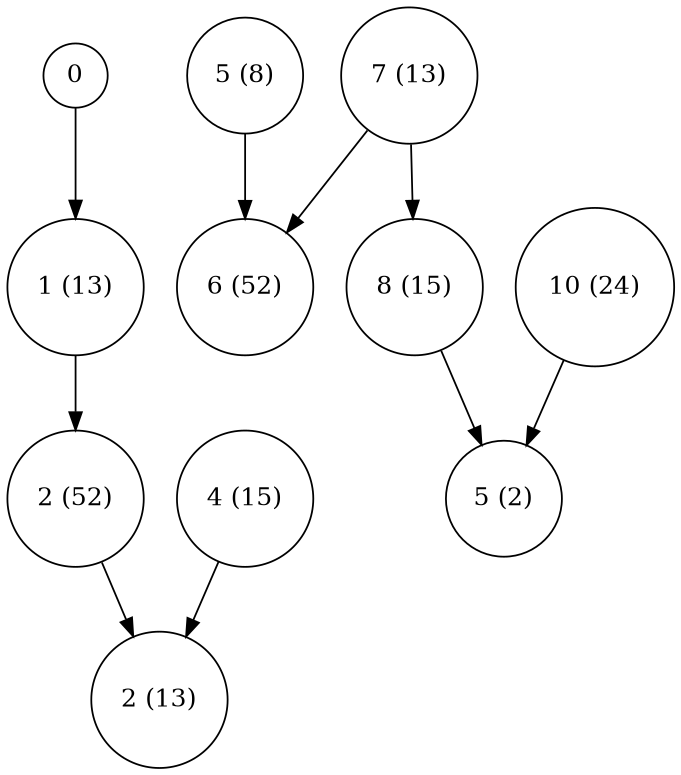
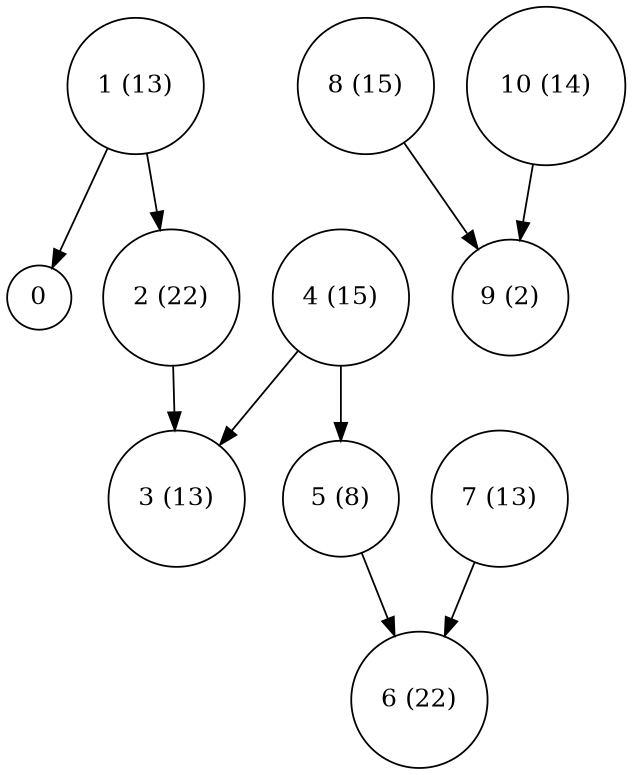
(76, 154) -> (84, 200)
(412, 172) -> none
(245, 287) -> (419, 700)
(595, 287) -> (546, 86)
none -> (341, 394)
(76, 499) -> (171, 298)
(504, 499) -> (510, 298)
(159, 700) -> (177, 499)
